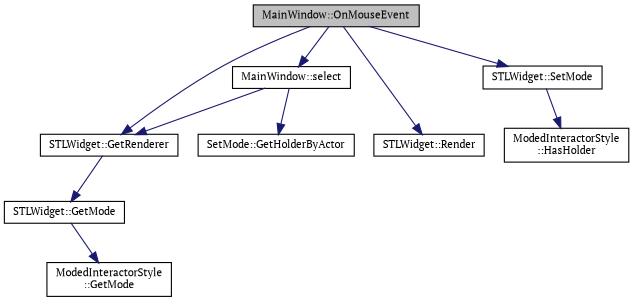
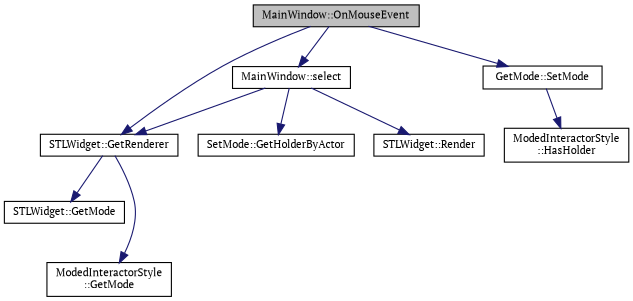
(379, 76) -> (355, 109)
(543, 78) -> (543, 78)
(82, 238) -> (135, 203)
